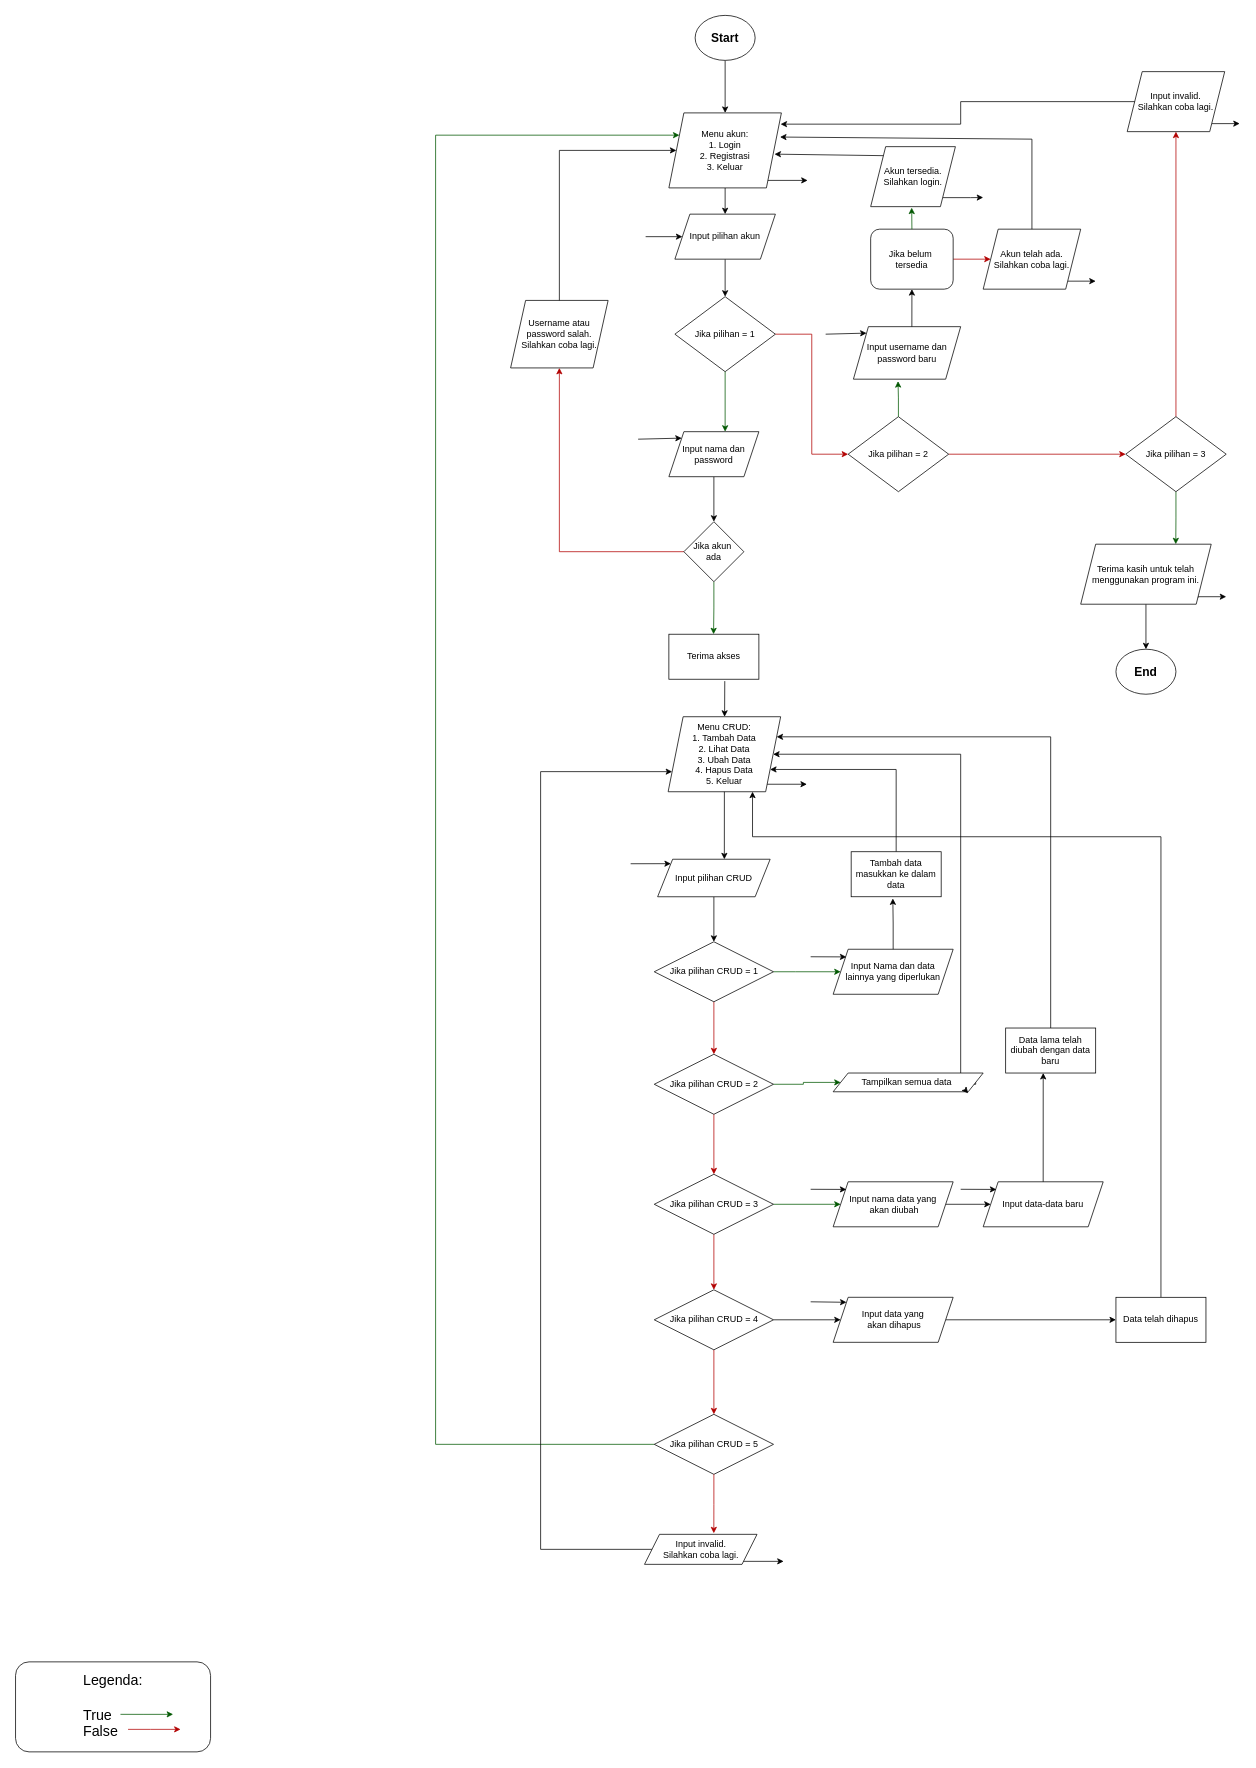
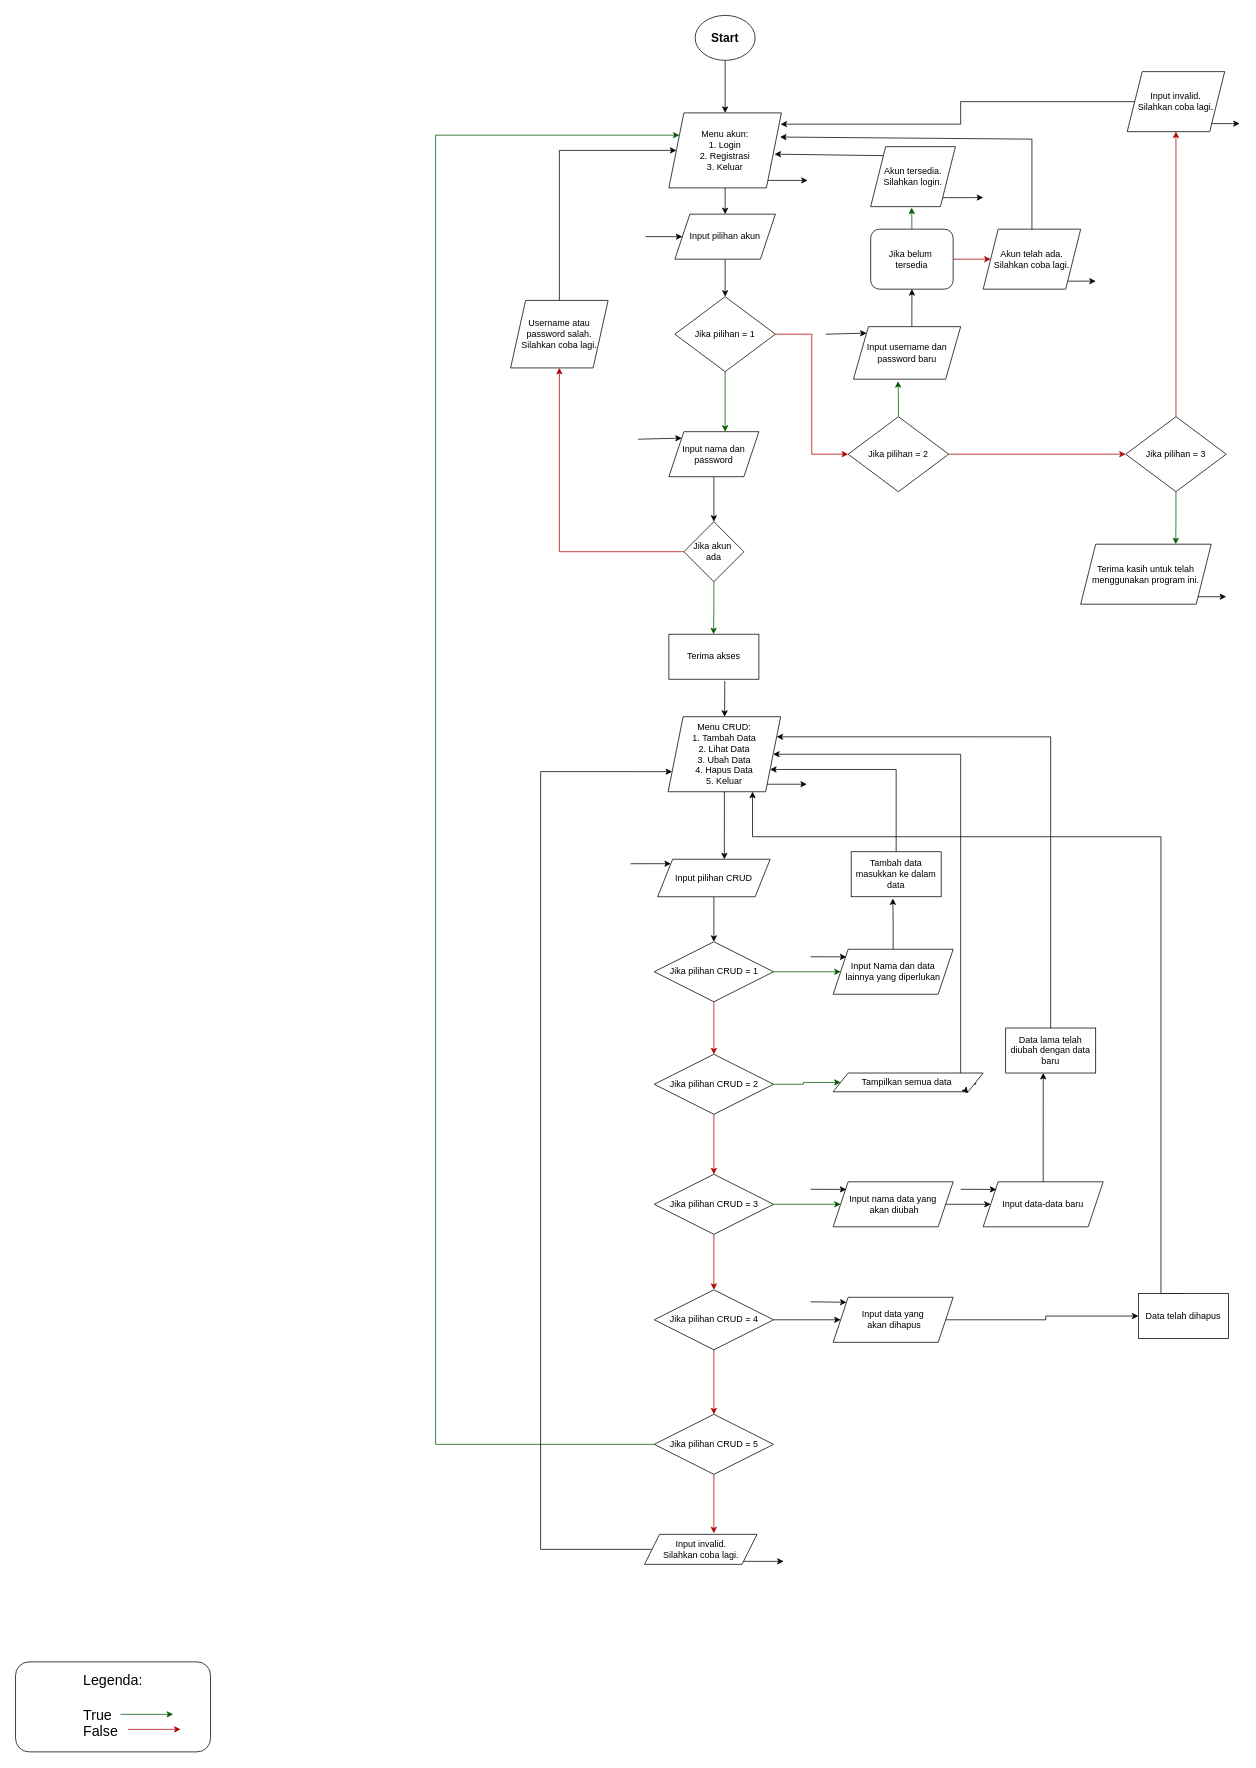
(1146, 642) -> none
(1146, 672) -> none
(1161, 1320) -> (1183, 1316)
